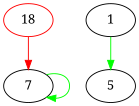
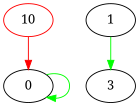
(28, 20) -> (28, 20)
(28, 86) -> (28, 86)
(111, 86) -> (111, 86)
